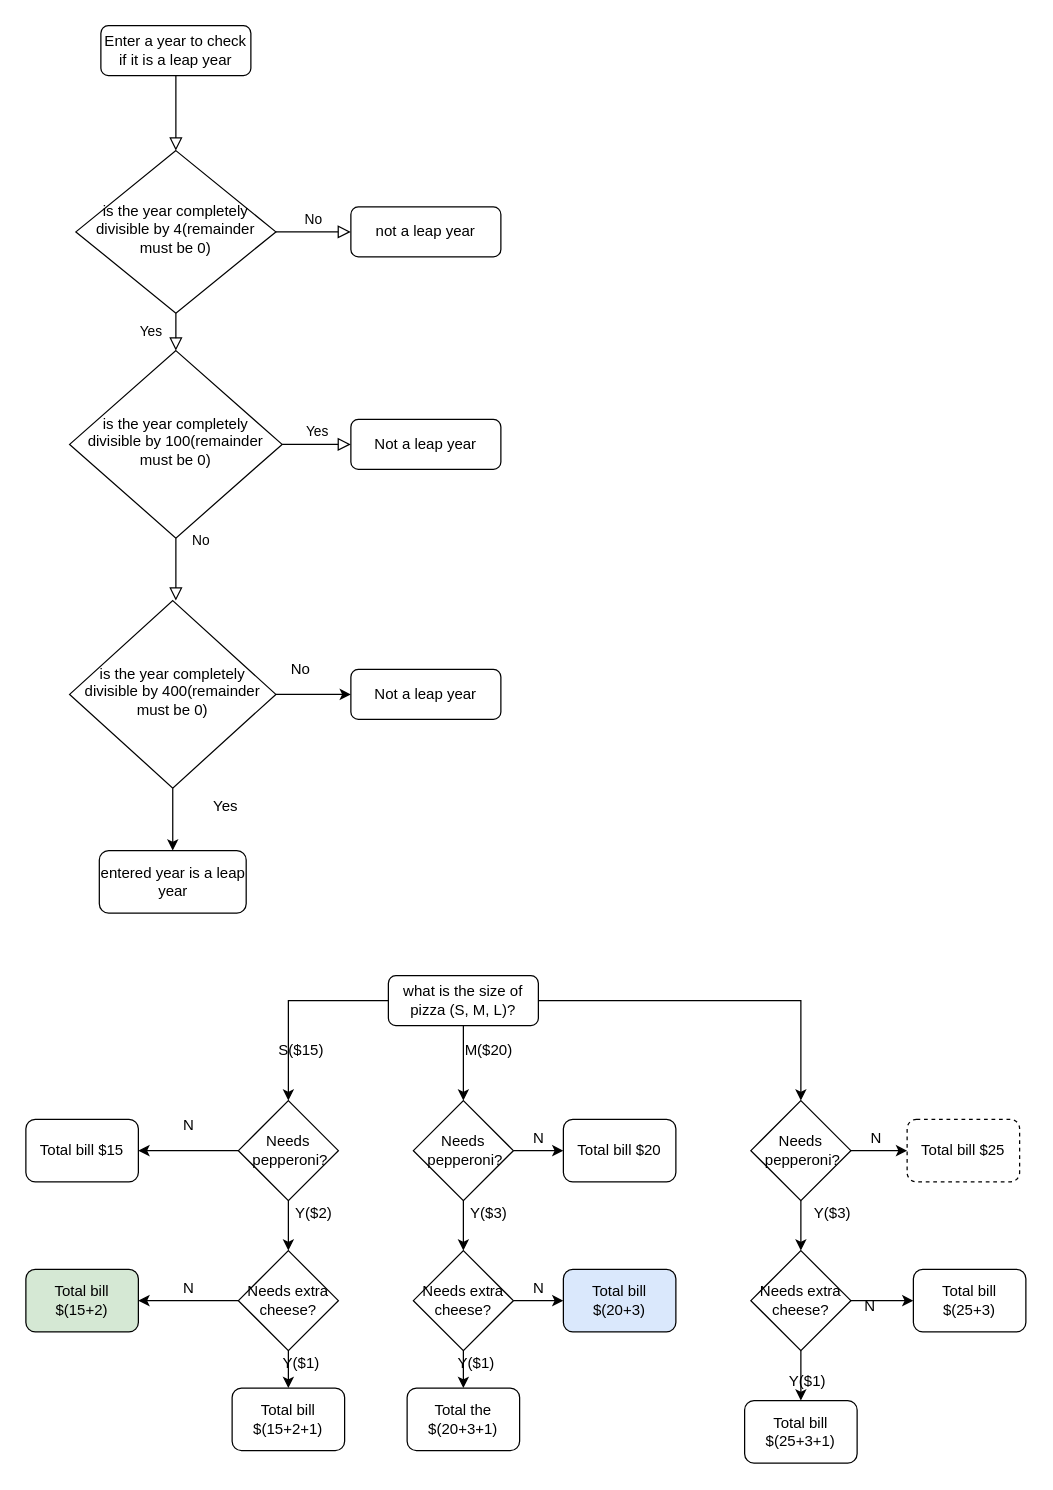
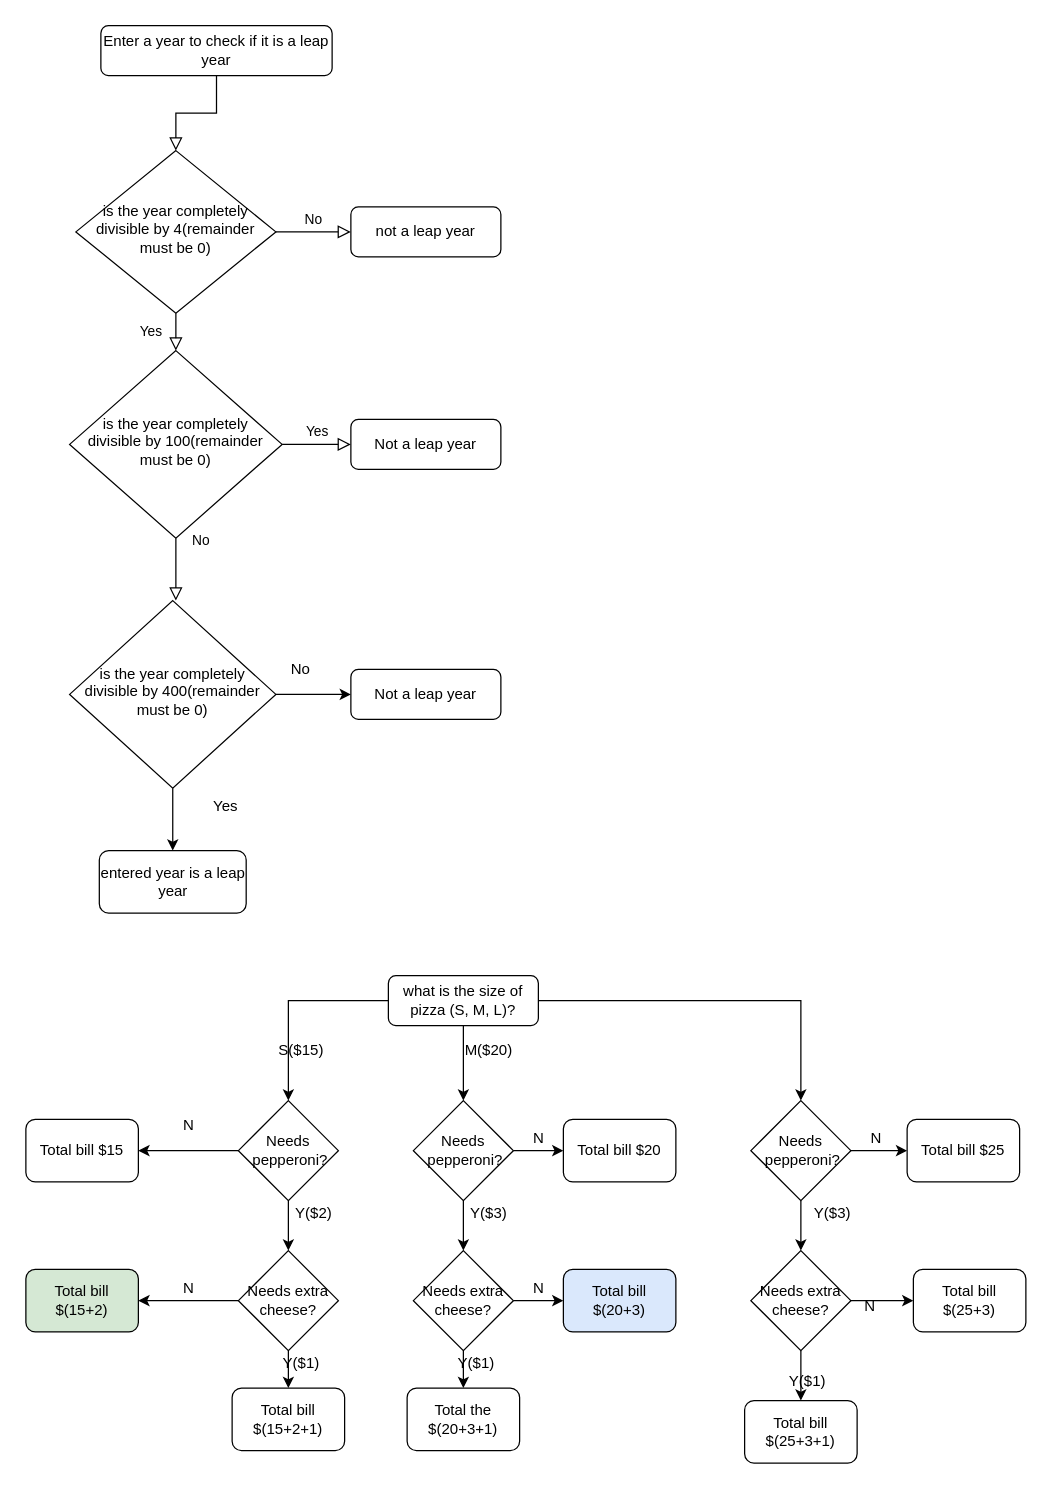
(176, 51) -> (216, 51)
(963, 1151) -> (963, 1151)
